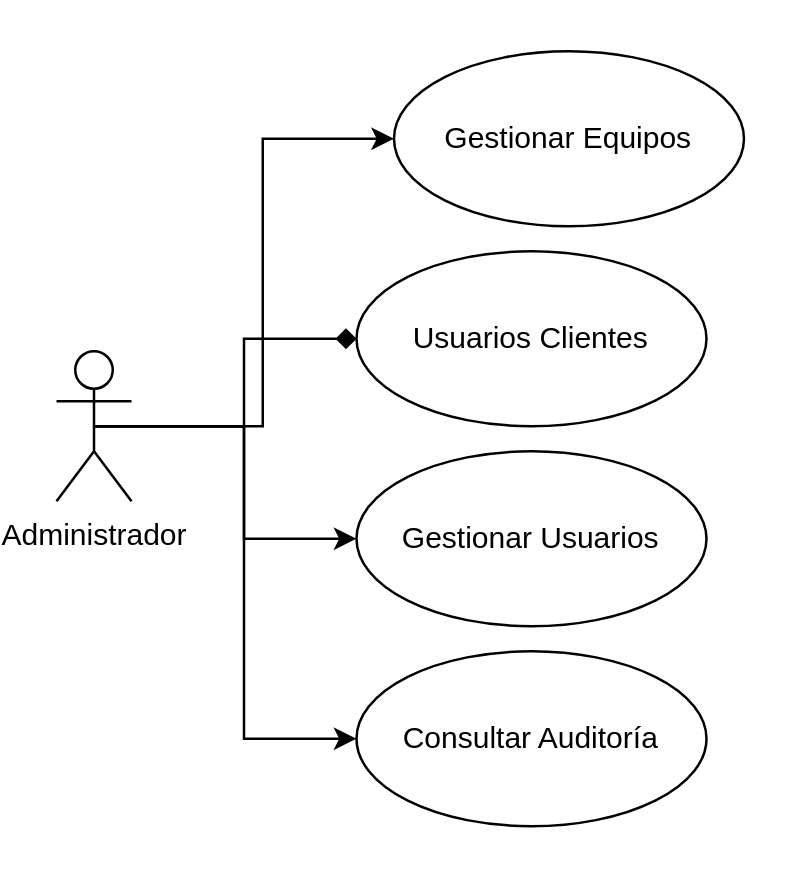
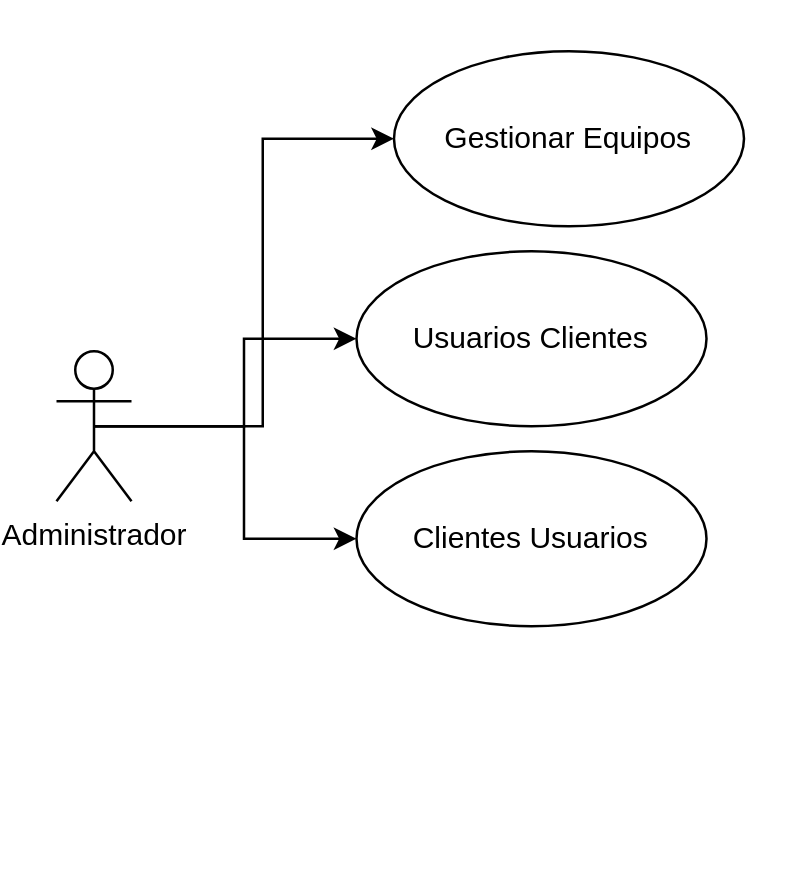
(336, 339) -> (337, 339)
(531, 539) -> (531, 539)
(244, 689) -> none
(531, 739) -> none
